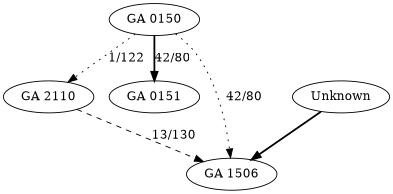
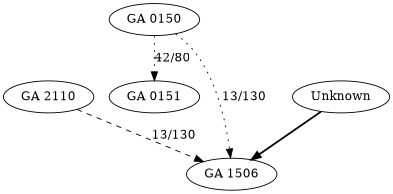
(154, 54) -> (154, 54)
(105, 56) -> none
(244, 97) -> (244, 97)
